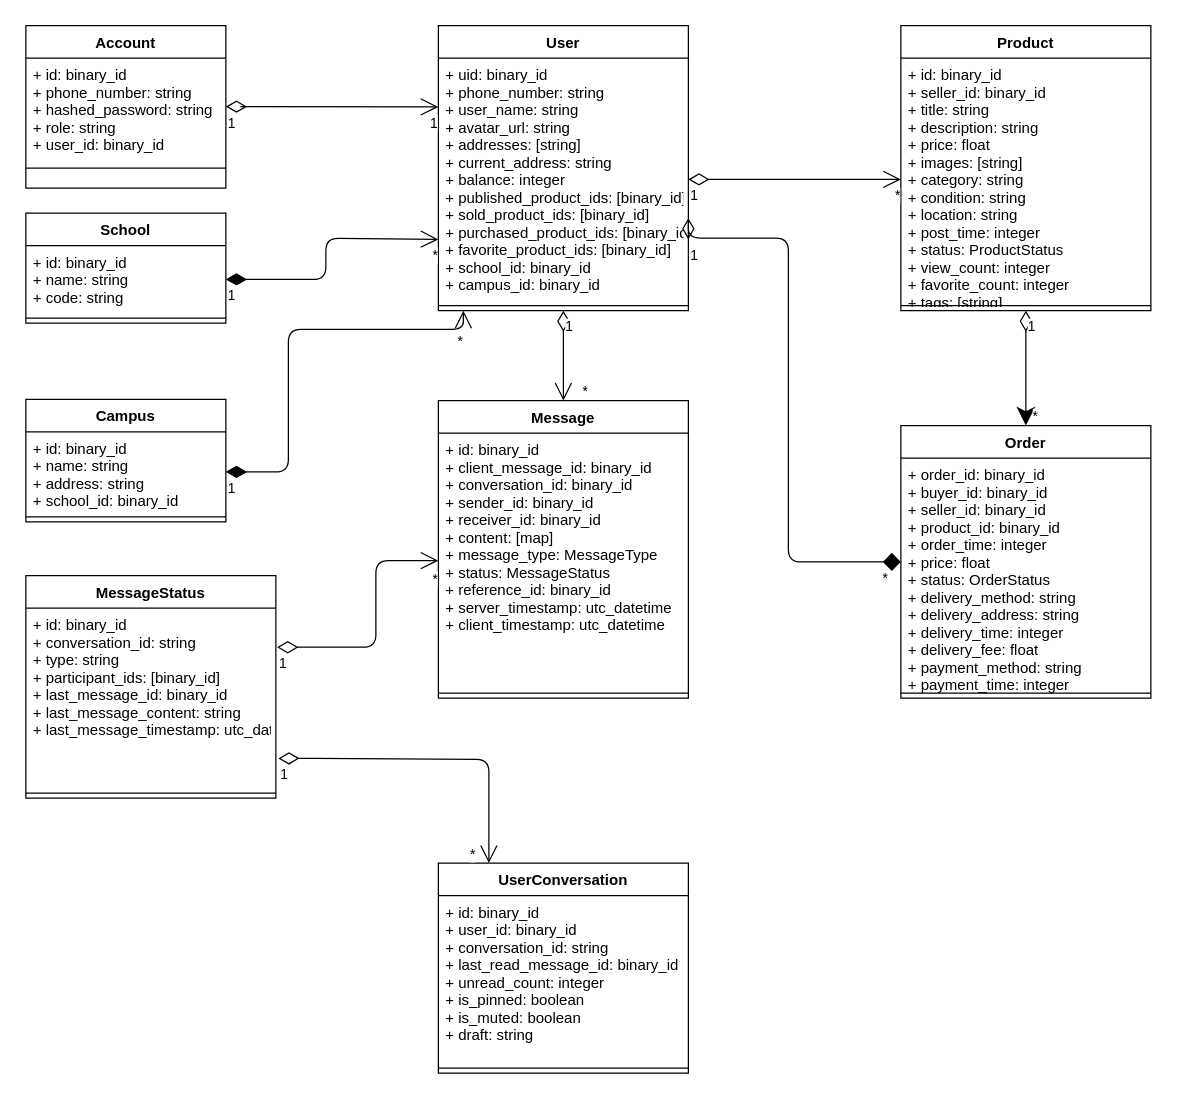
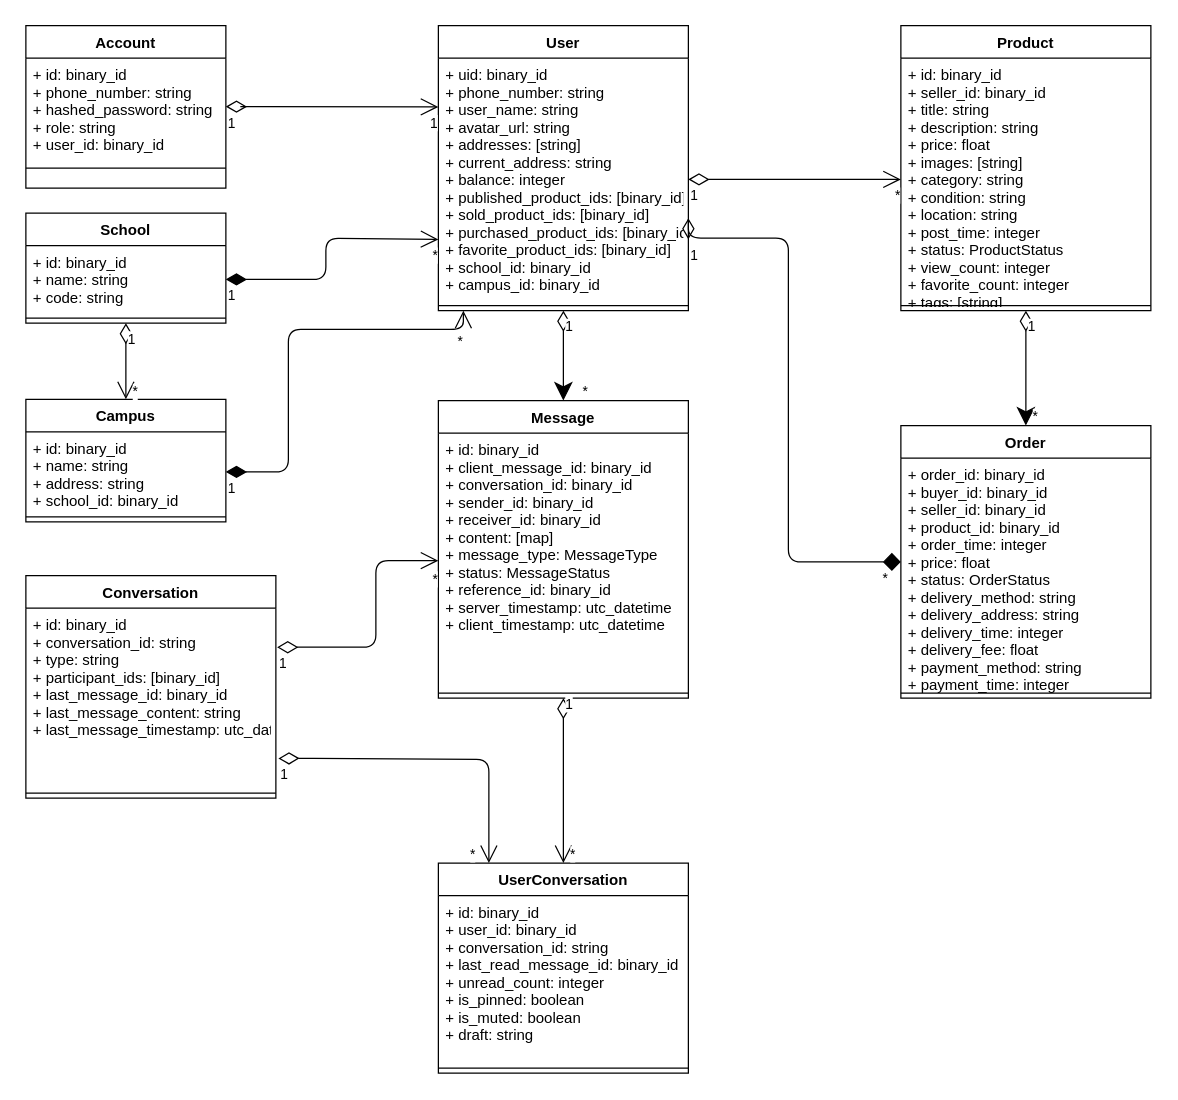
none -> (126, 369)
(563, 390) -> (563, 385)
(150, 593) -> (150, 593)
none -> (563, 789)
